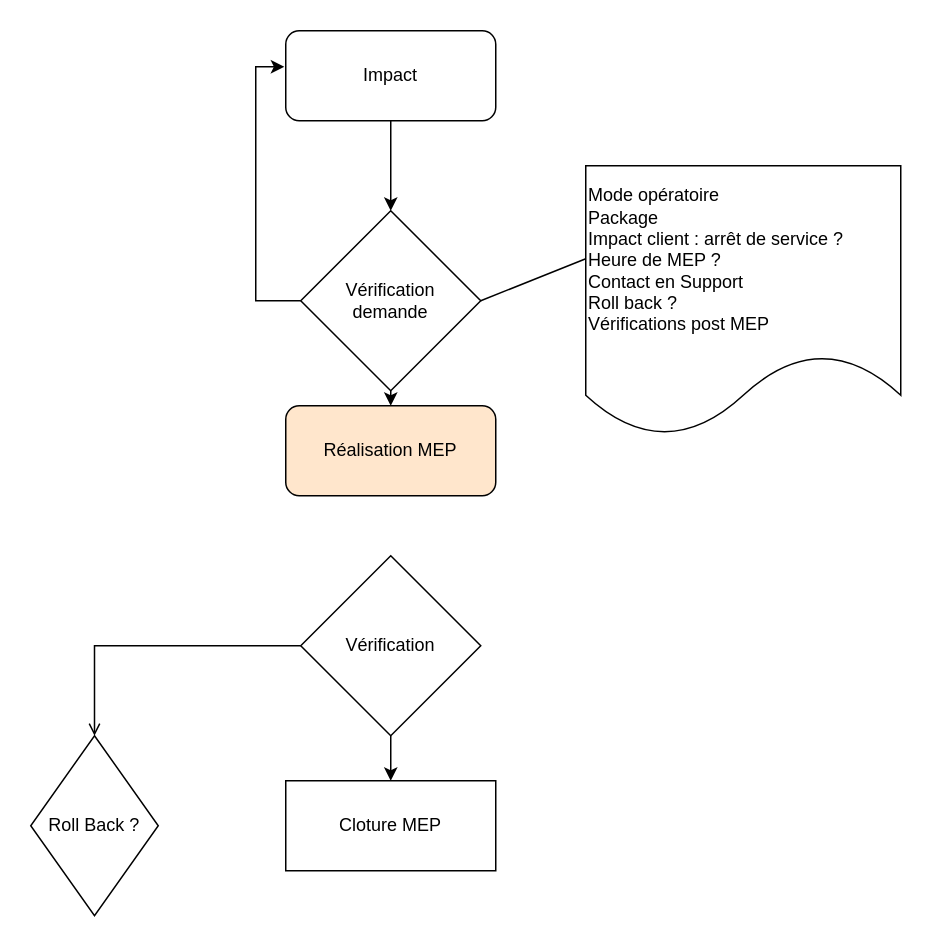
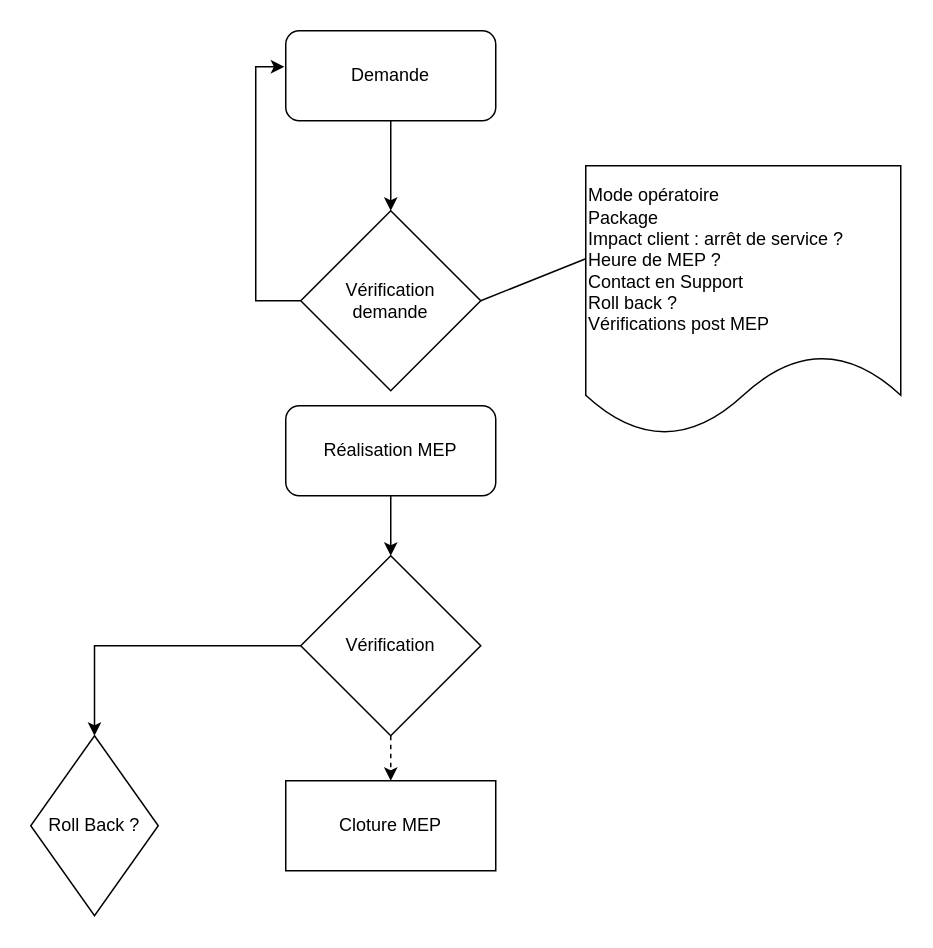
(391, 76) -> (391, 76)
(391, 393) -> none
(391, 451) -> (391, 451)
none -> (391, 521)
(95, 726) -> (95, 724)
(391, 754) -> (391, 754)
